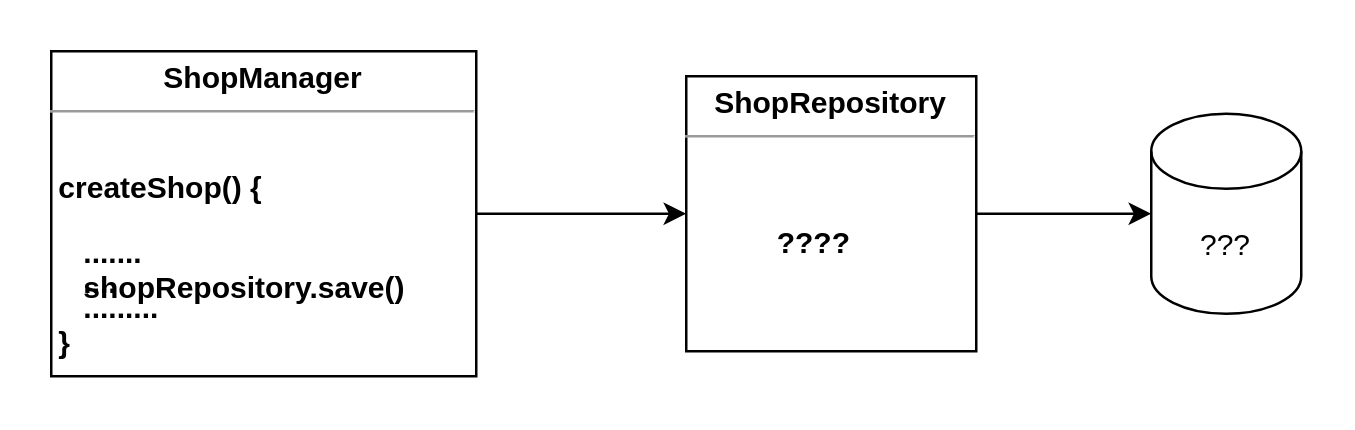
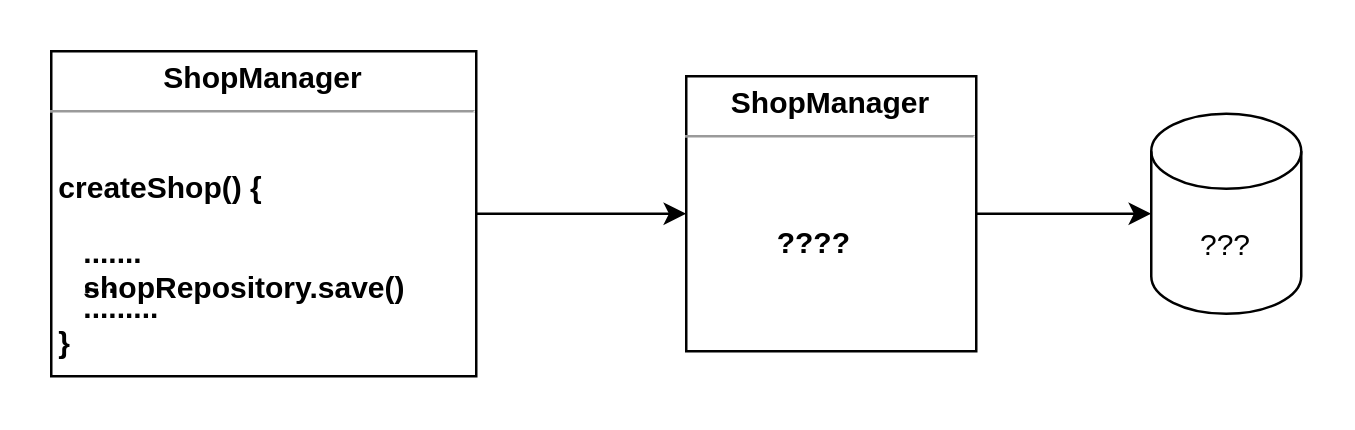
(800, 112) -> (779, 112)
